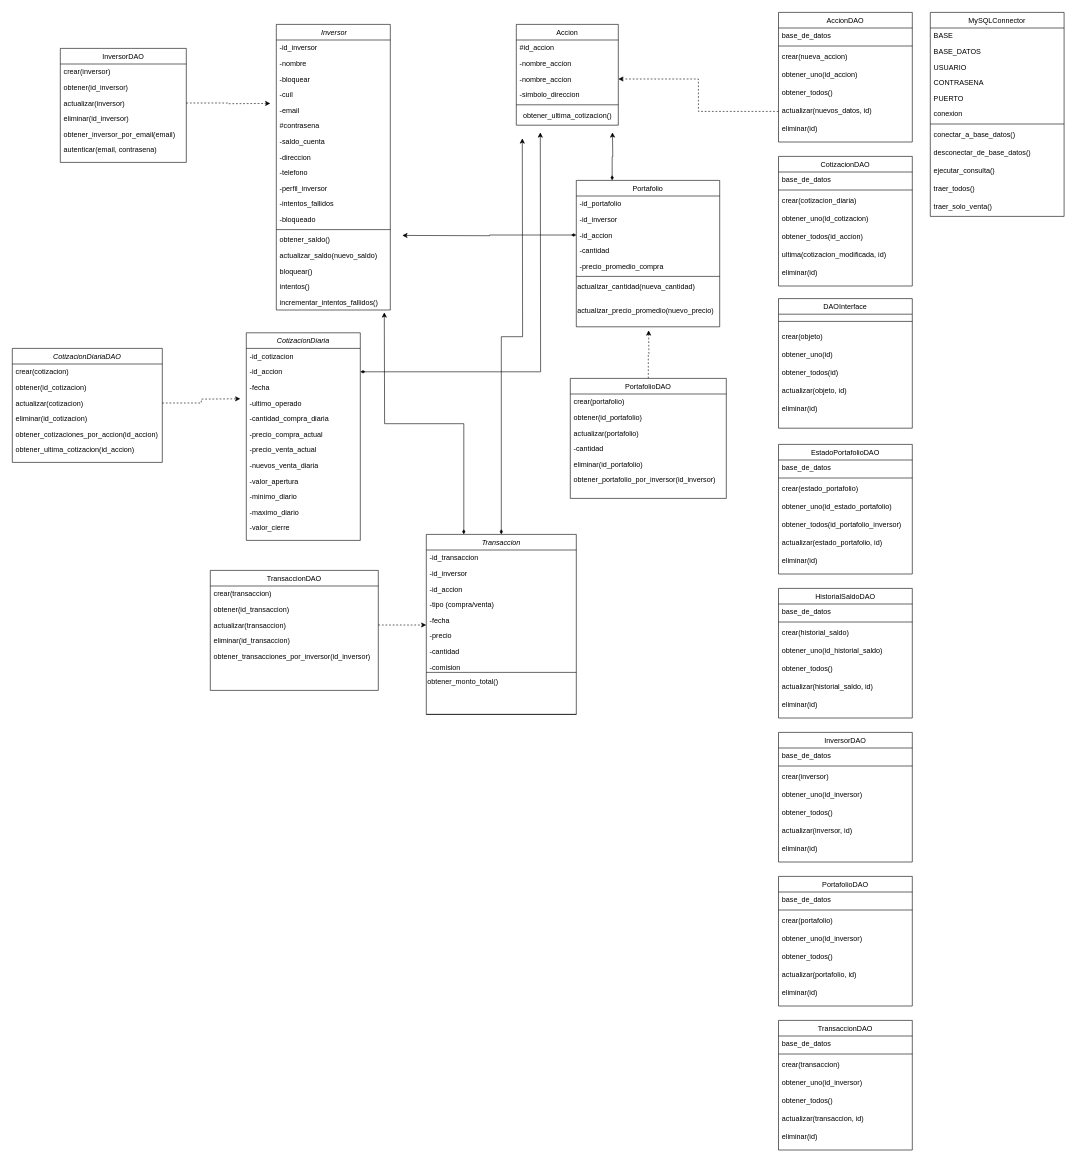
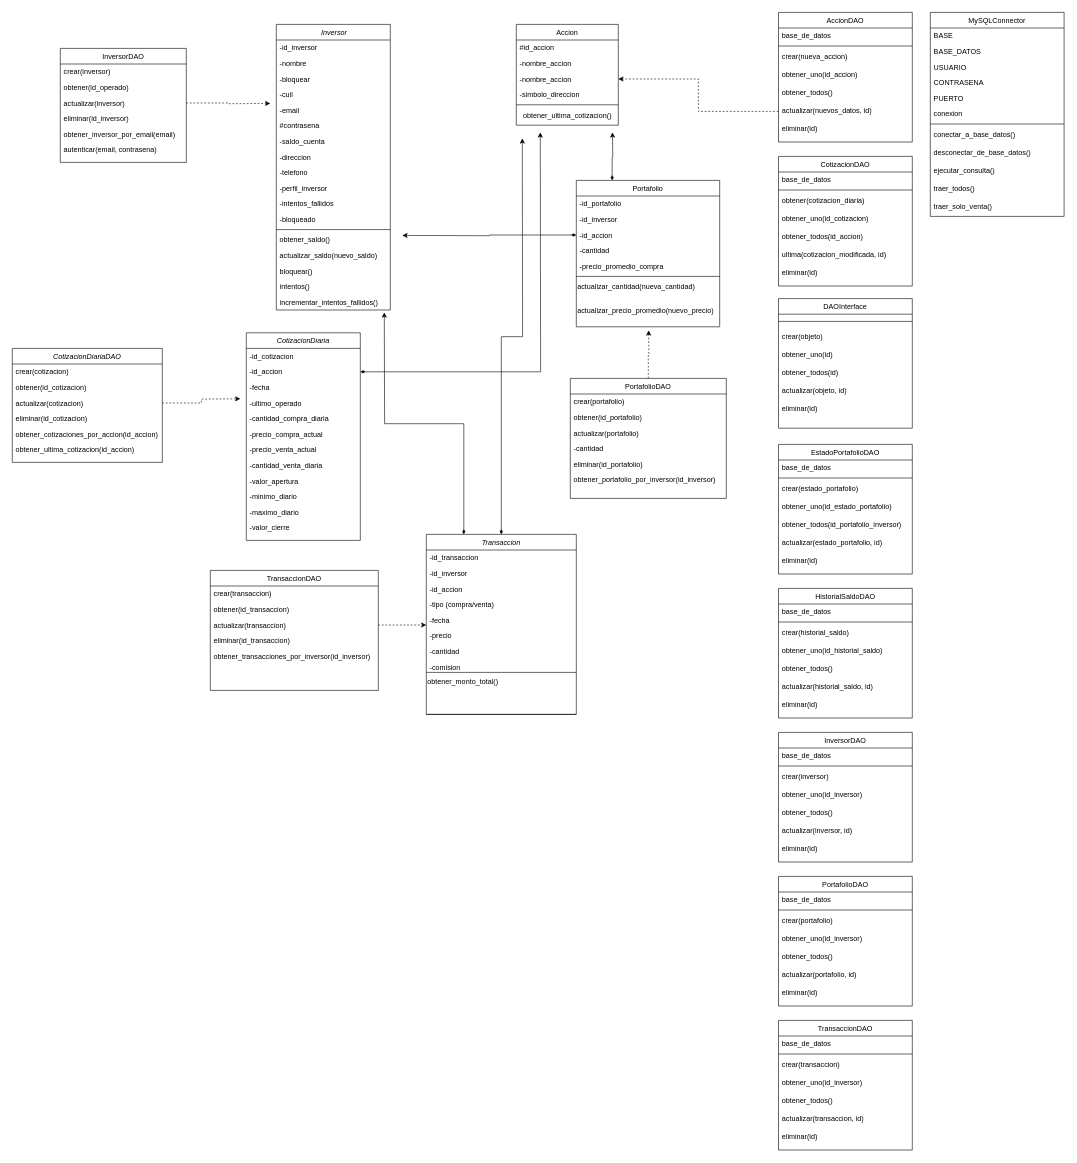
(102, 88) -> (101, 88)
(826, 200) -> (830, 200)
(288, 466) -> (291, 466)
